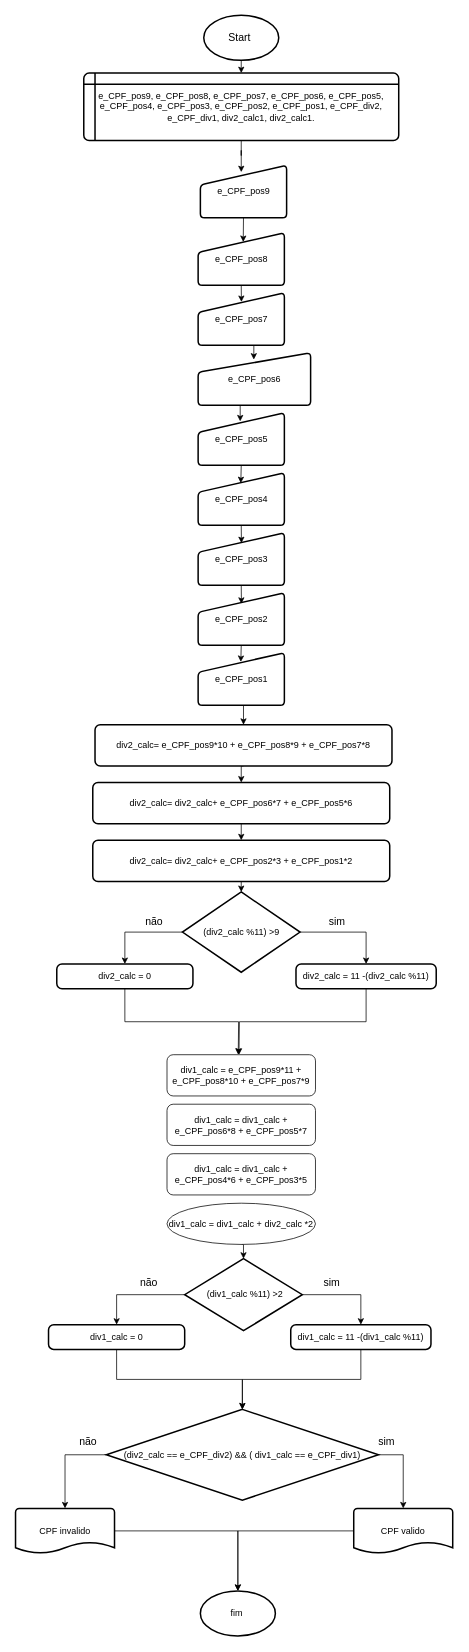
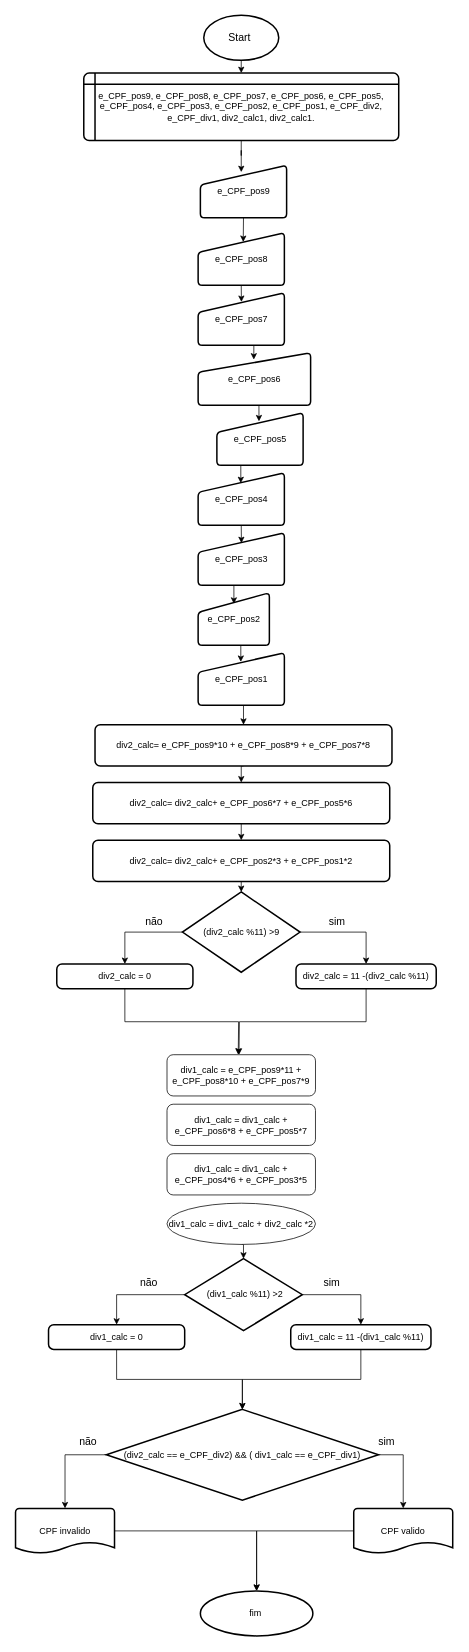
(241, 439) -> (260, 439)
(241, 619) -> (234, 619)
(238, 1614) -> (257, 1614)
